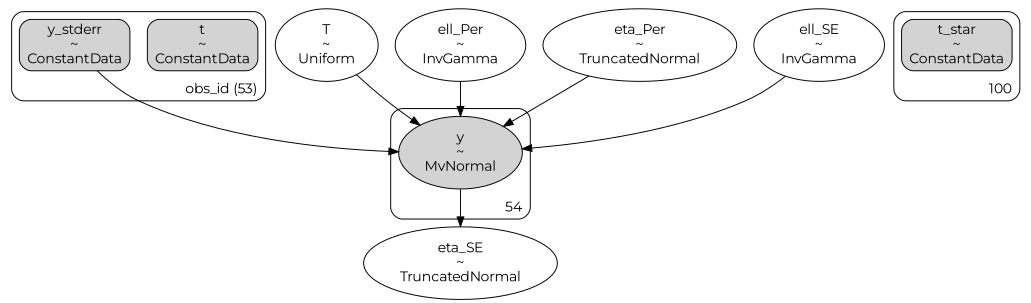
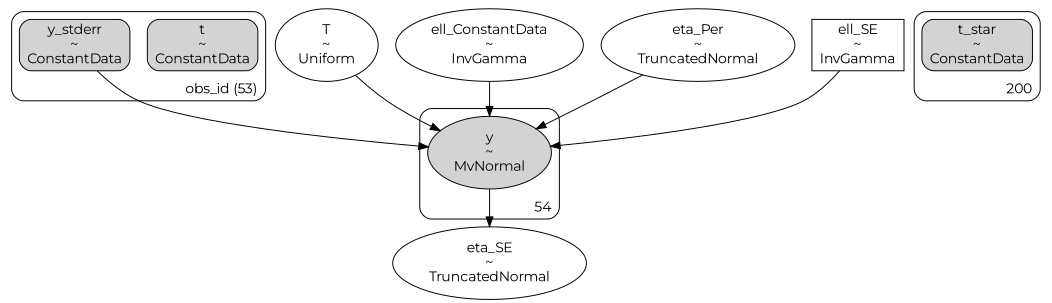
(460, 45) -> (490, 45)
(819, 45) -> (858, 45)
(1000, 90) -> (1019, 90)
